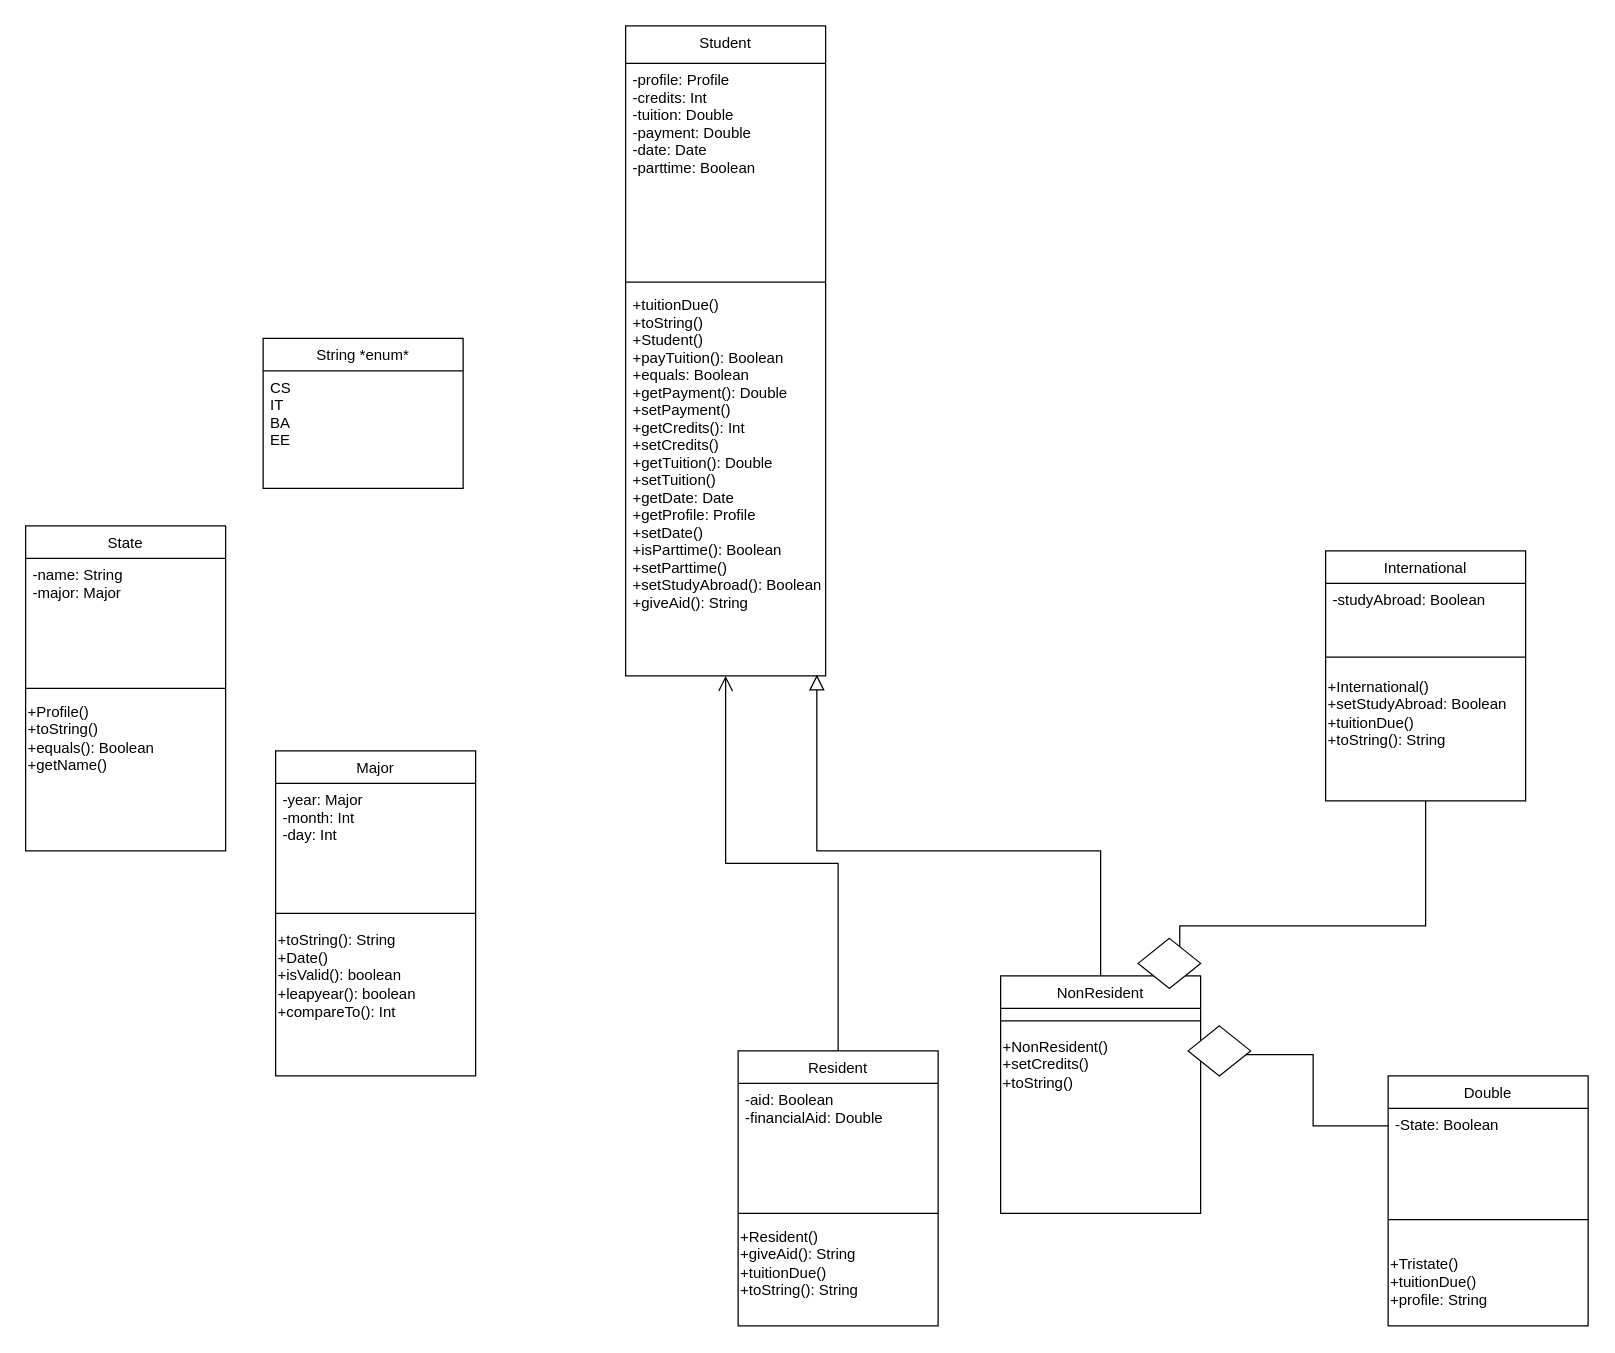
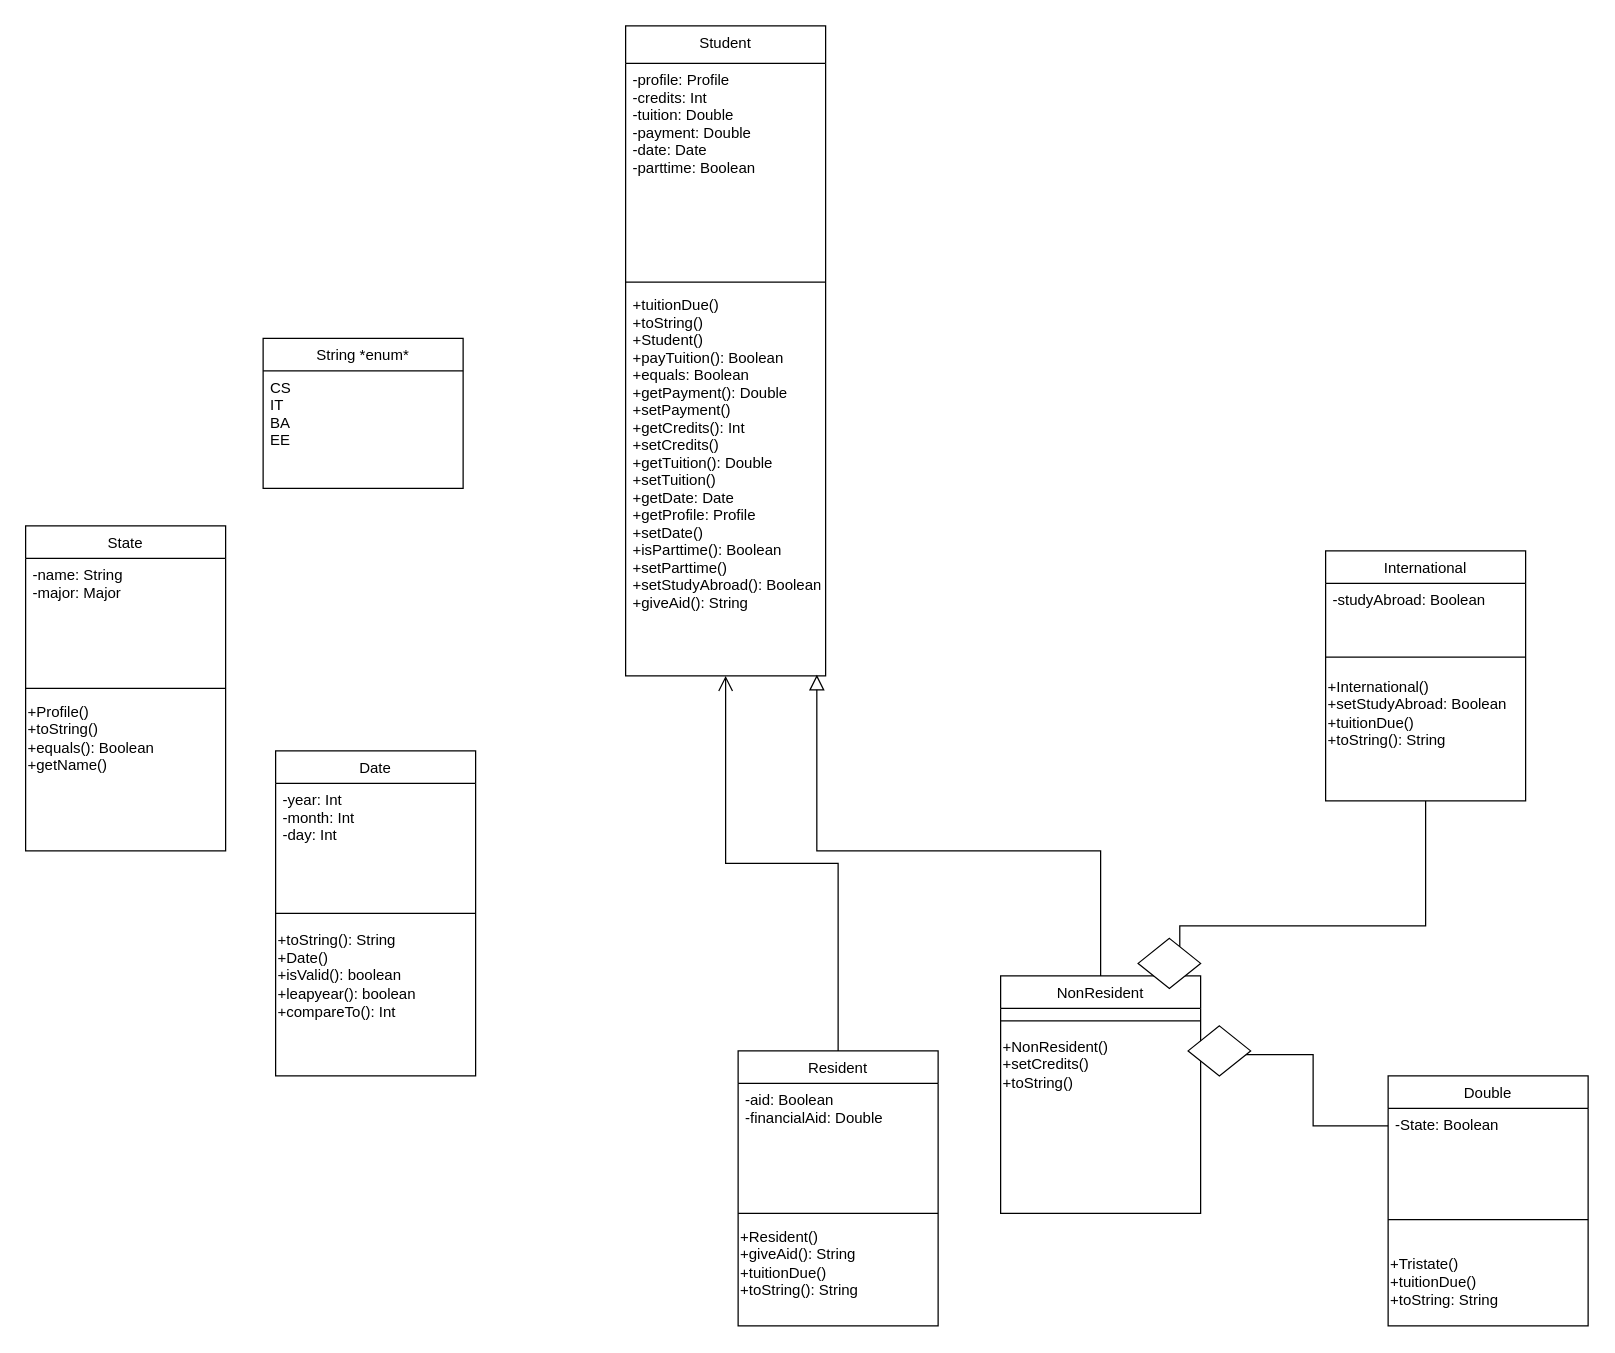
(375, 768) -> (375, 768)
(329, 800) -> (321, 800)
(1448, 1282) -> (1454, 1282)
